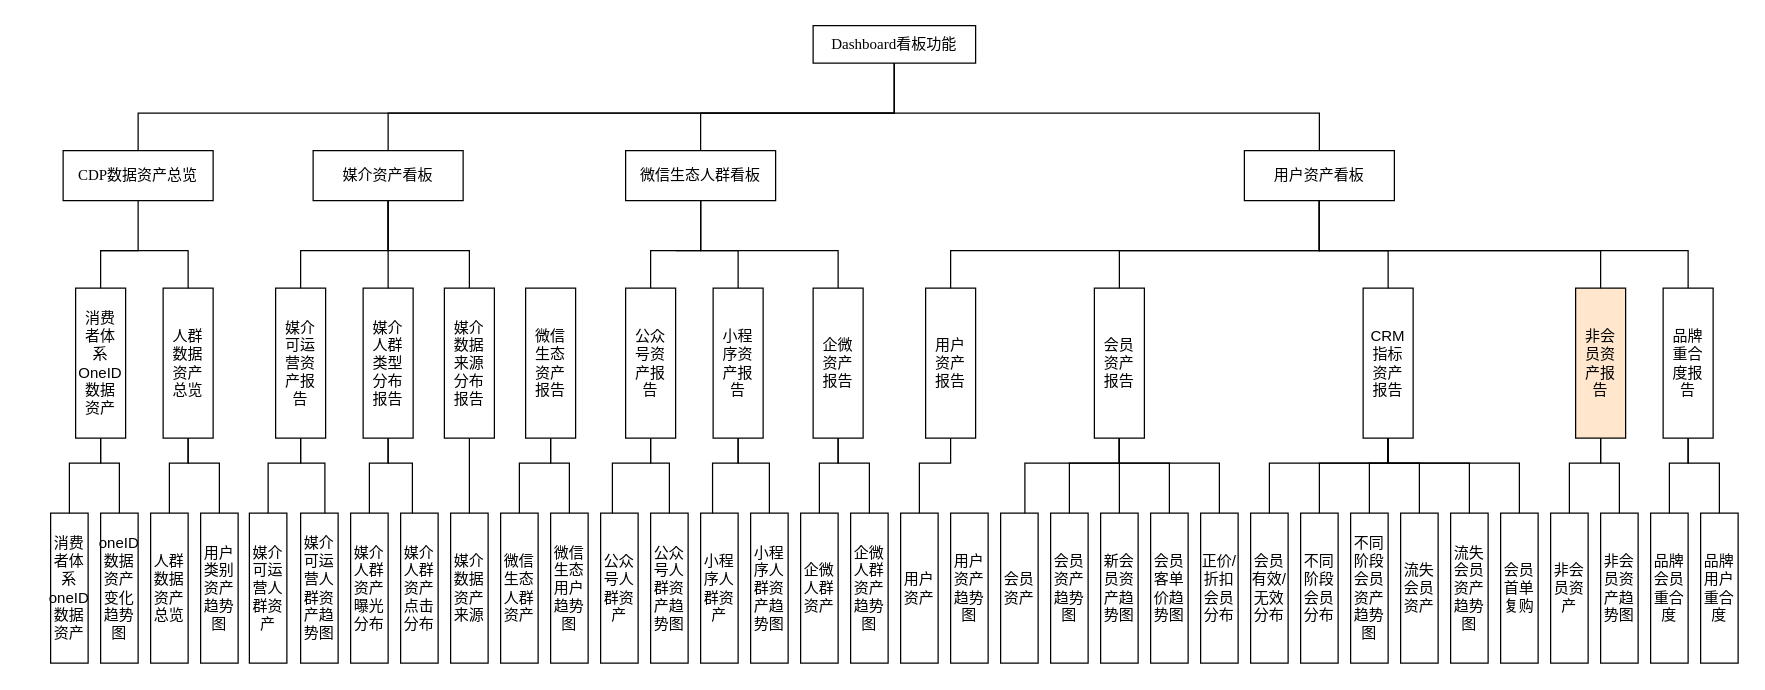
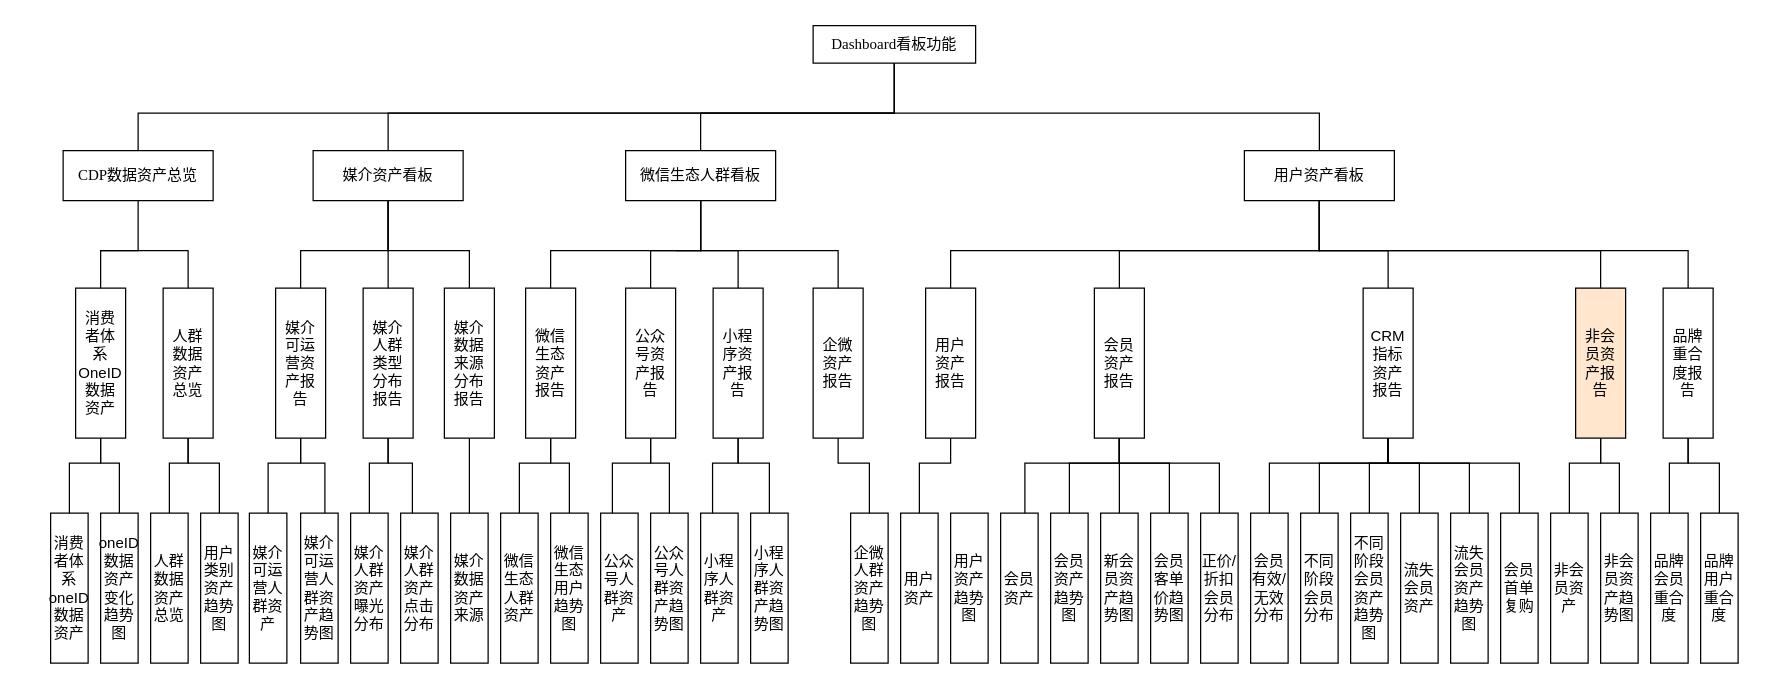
none -> (580, 251)
(819, 481) -> none
(819, 588) -> none
